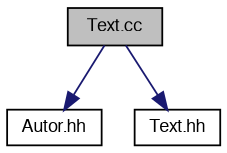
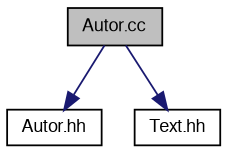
(115, 27) -> (115, 27)
